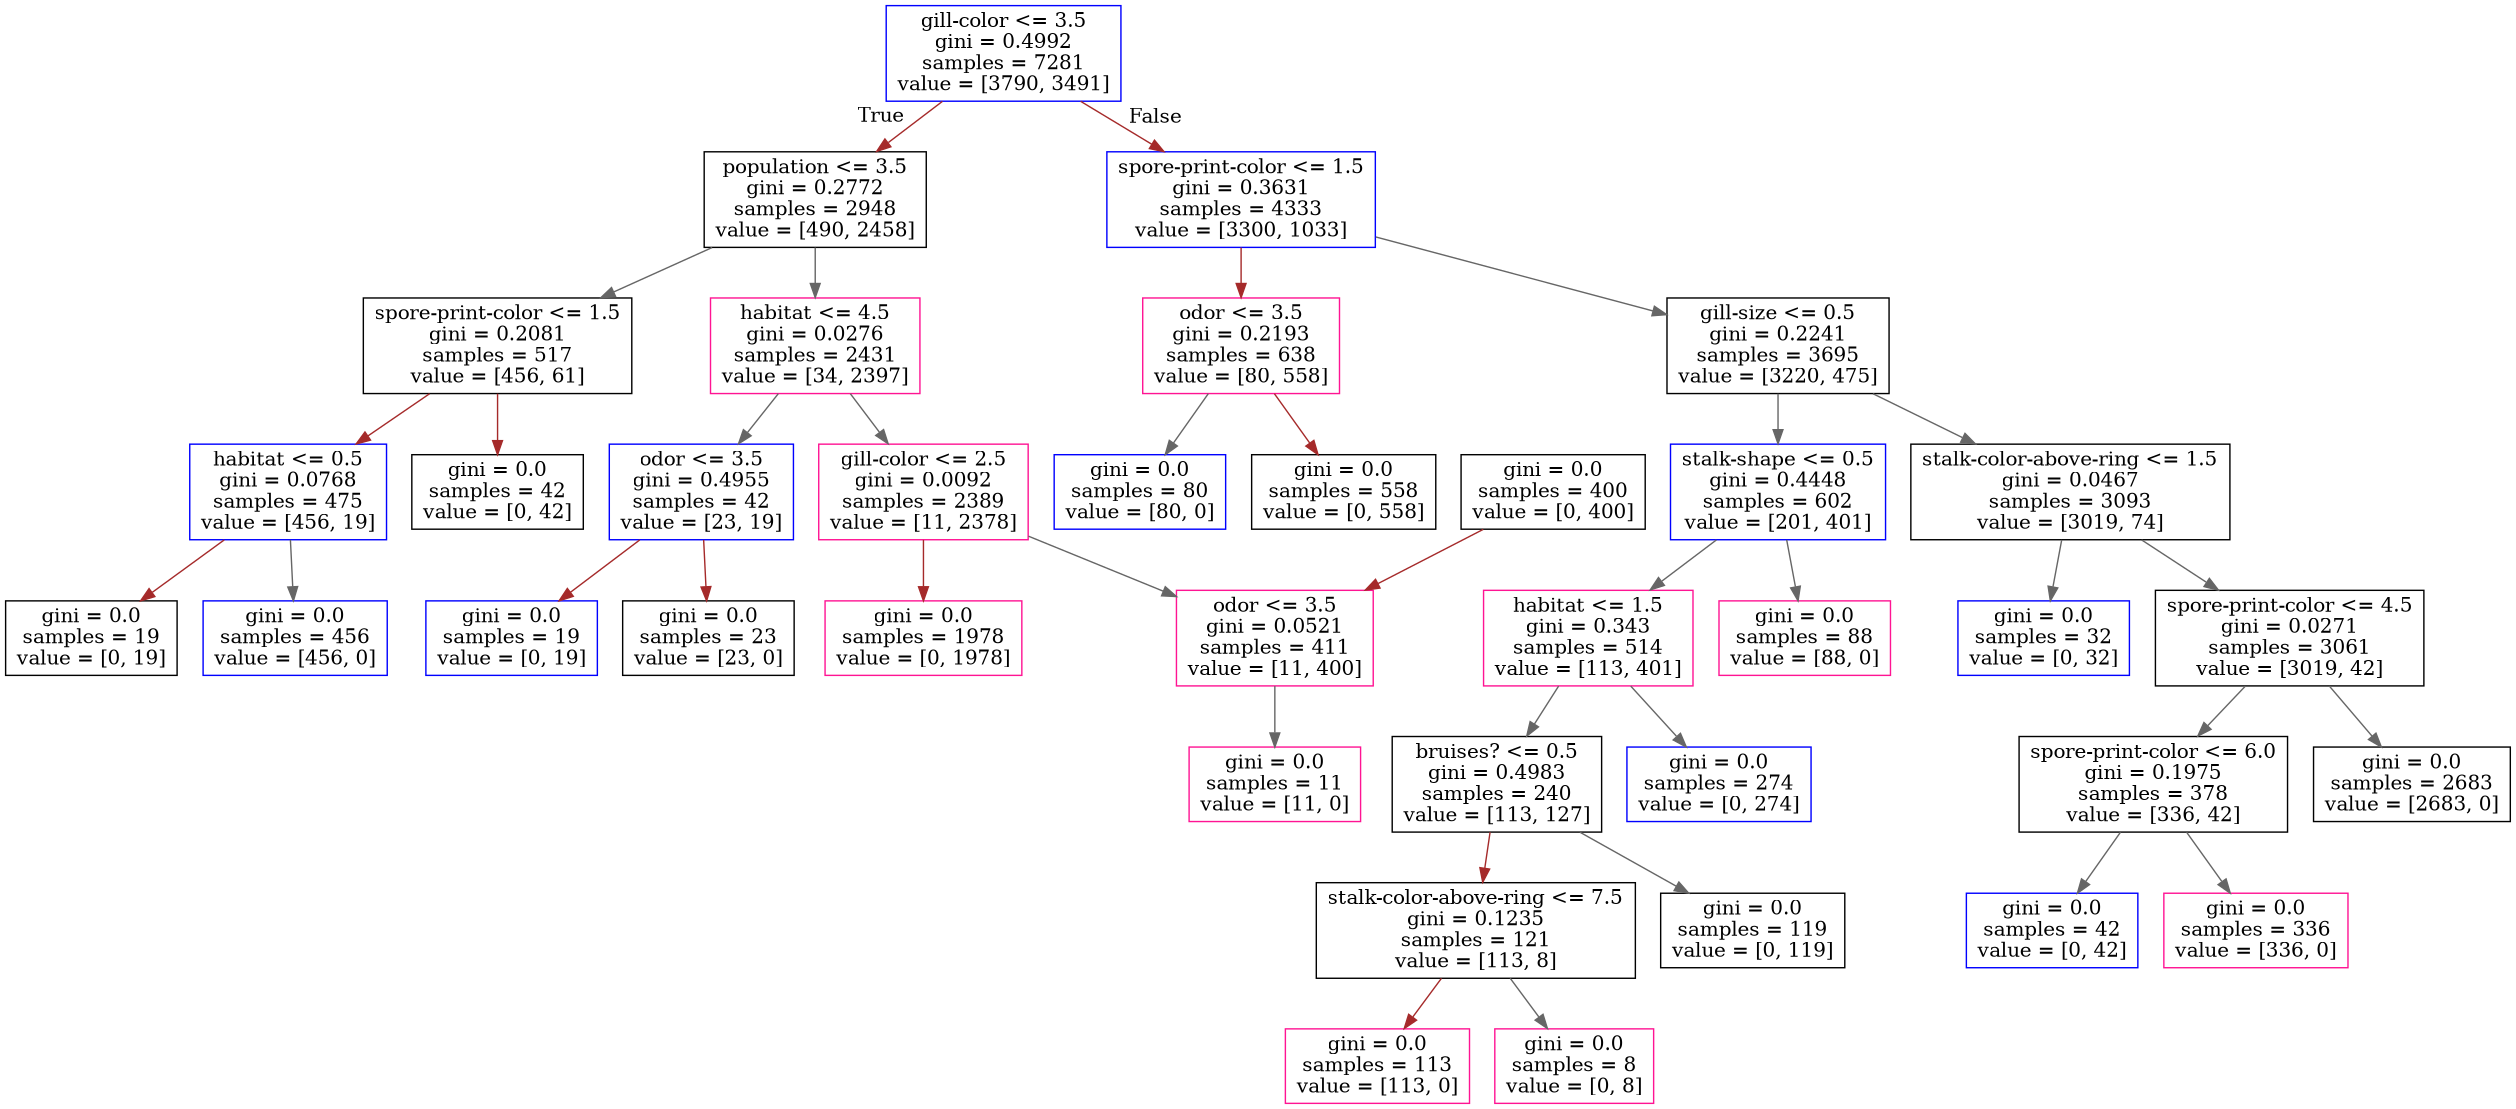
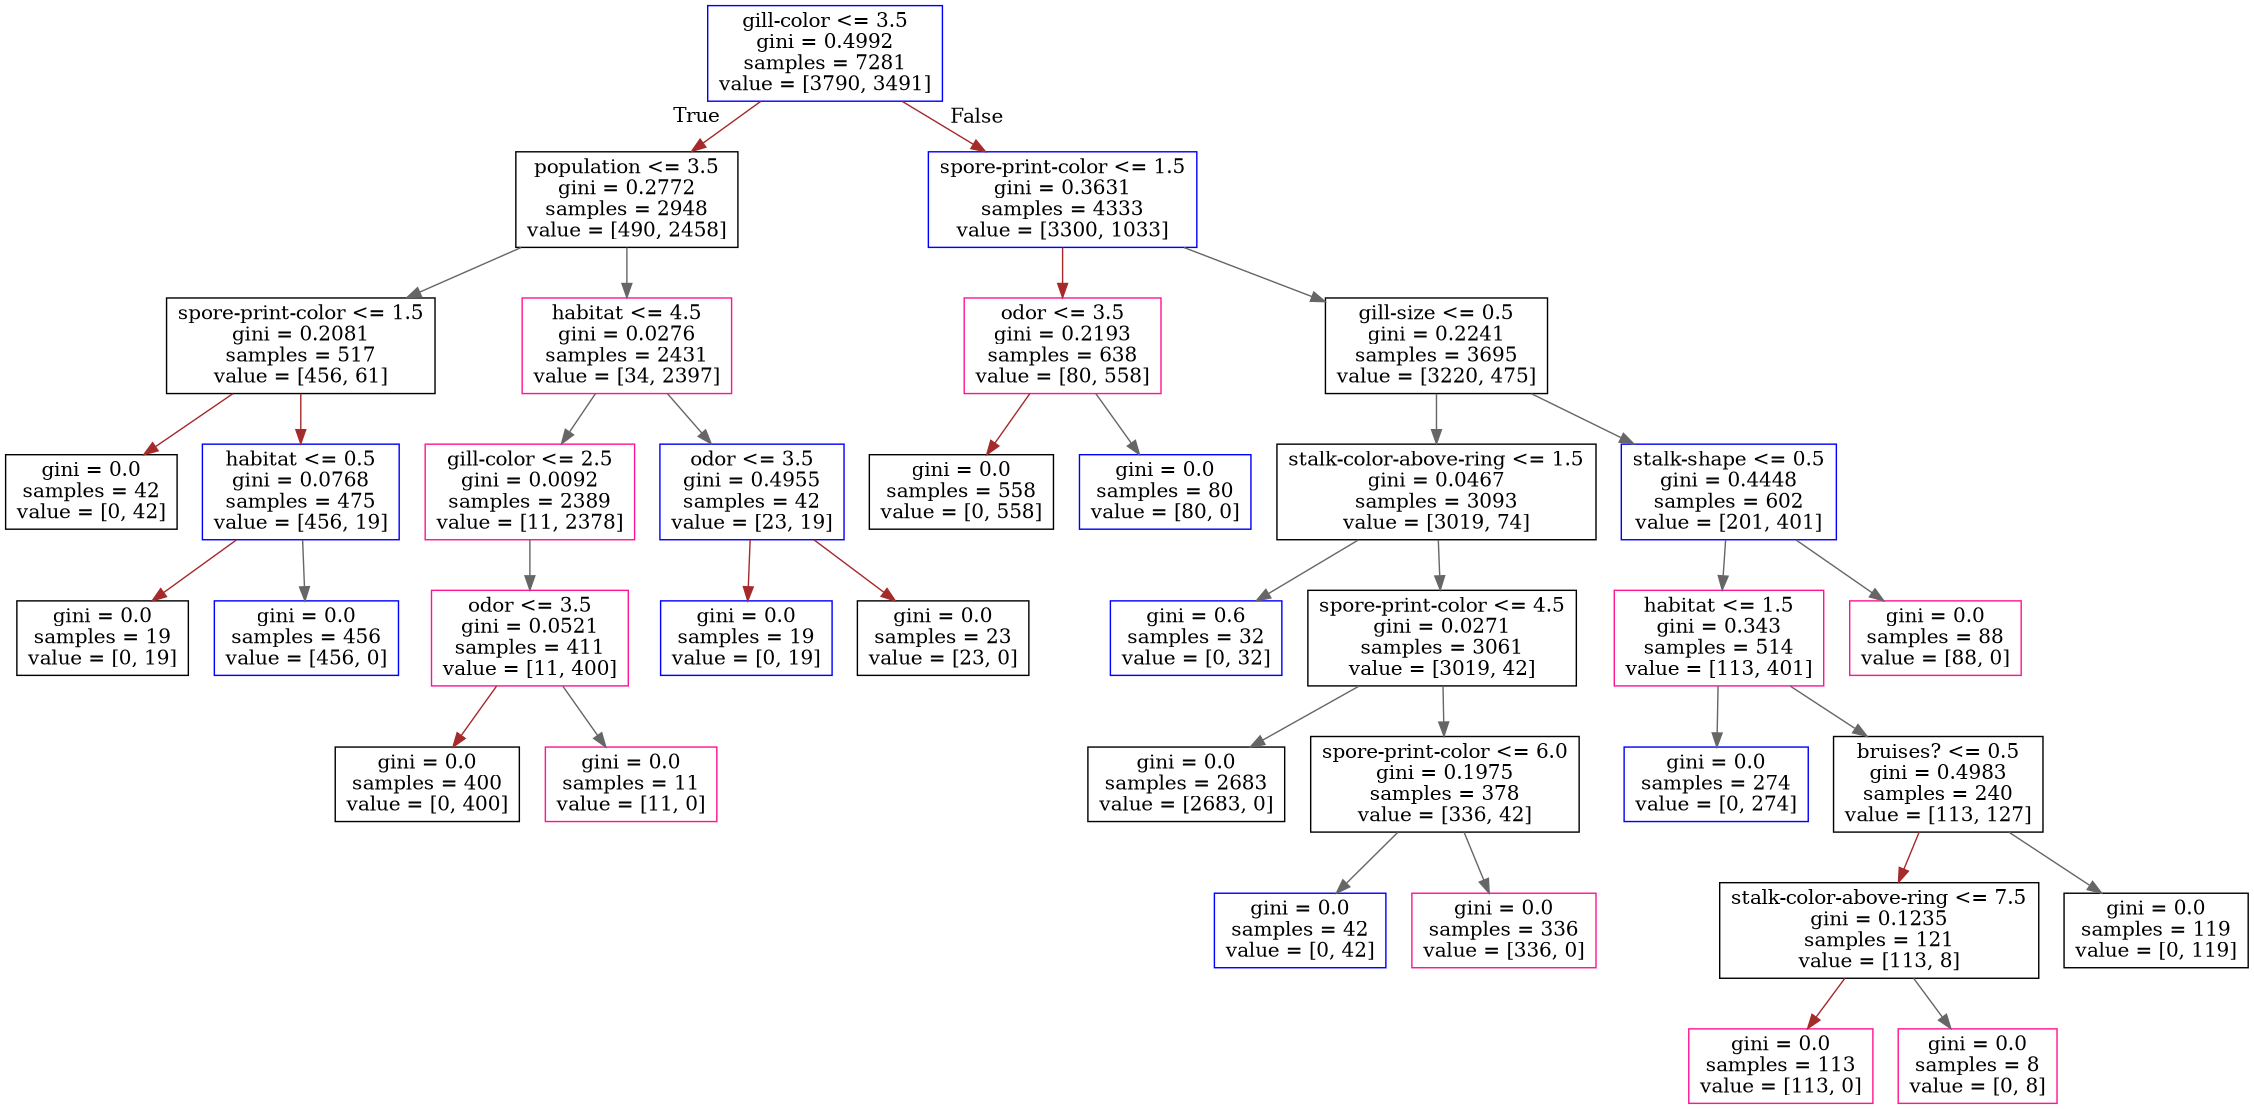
(1431, 556) -> (479, 711)
(923, 638) -> none
(2044, 638) -> (1196, 638)
